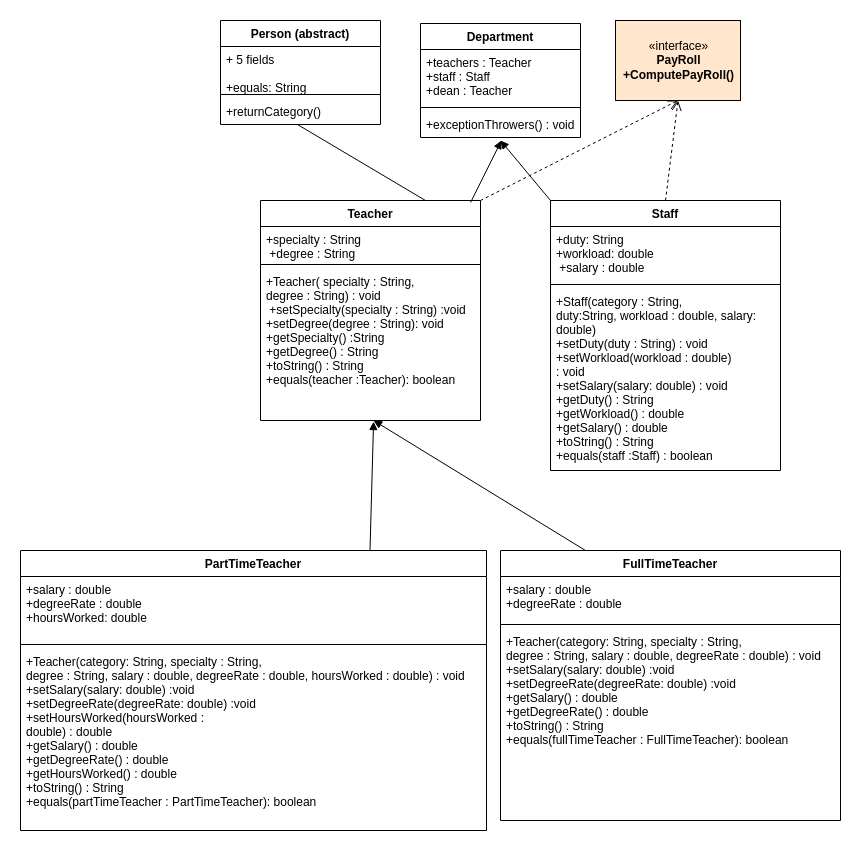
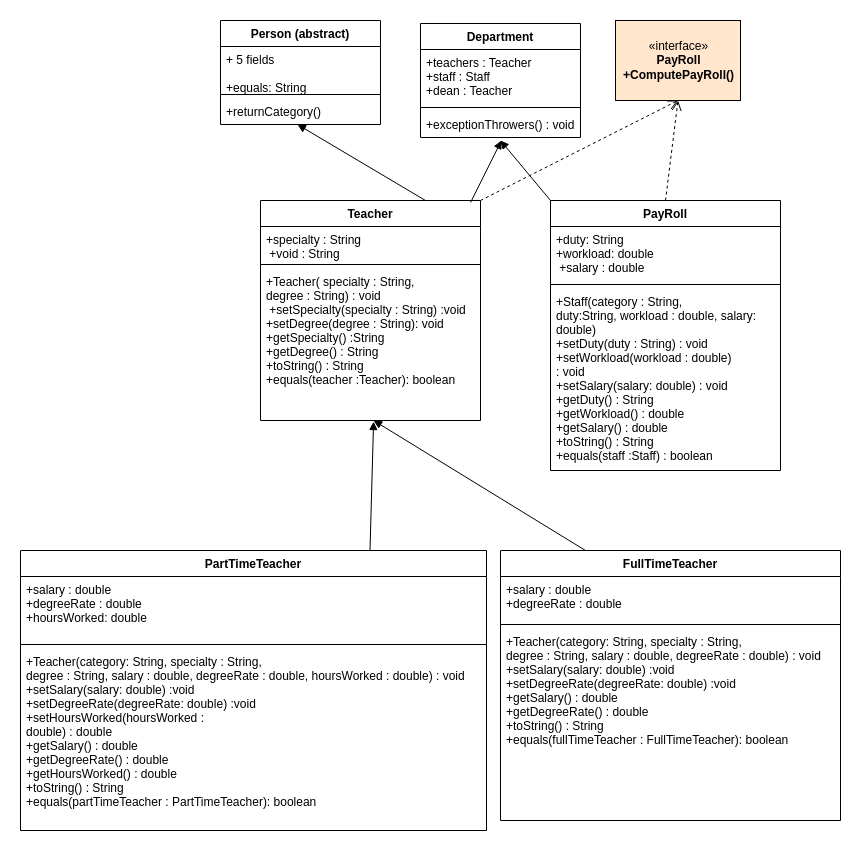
(303, 128) -> (305, 129)
(665, 214) -> (665, 214)
(320, 240) -> (320, 240)
